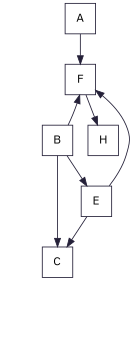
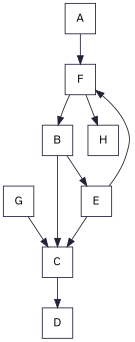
(73, 114) -> (65, 106)
none -> (19, 201)
none -> (58, 323)
